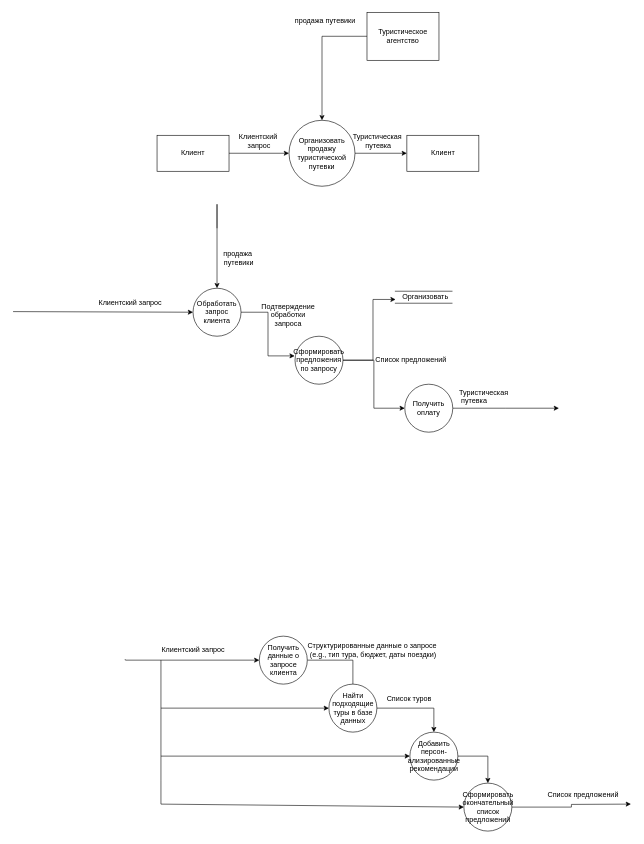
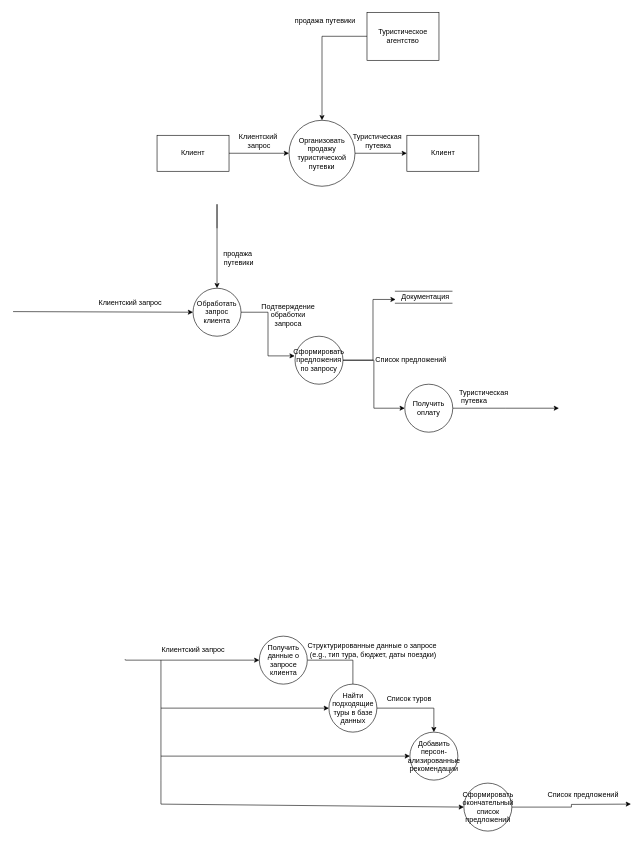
(425, 297) -> (425, 297)
(487, 756) -> none
